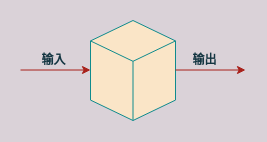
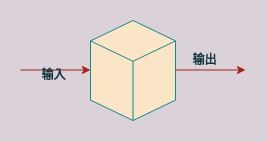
(54, 61) -> (54, 76)
